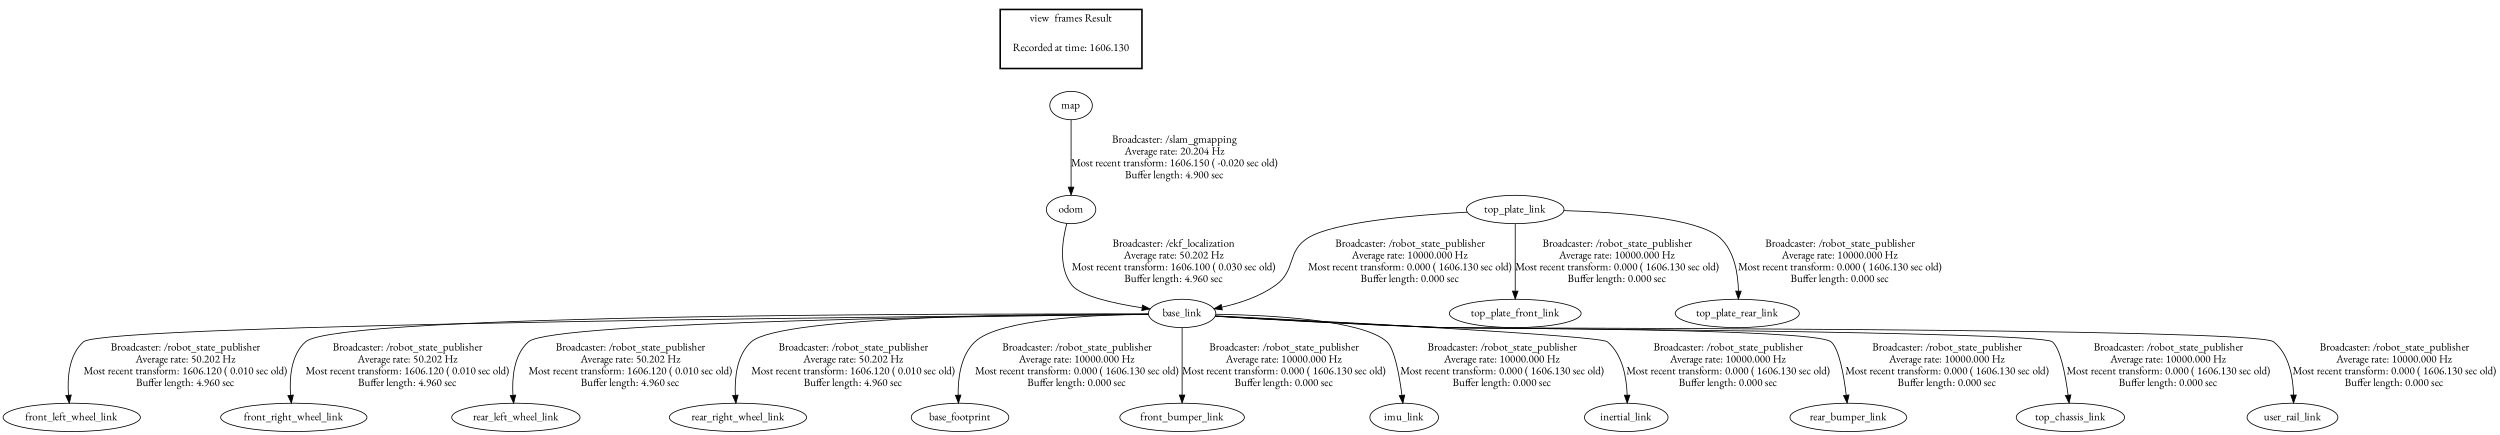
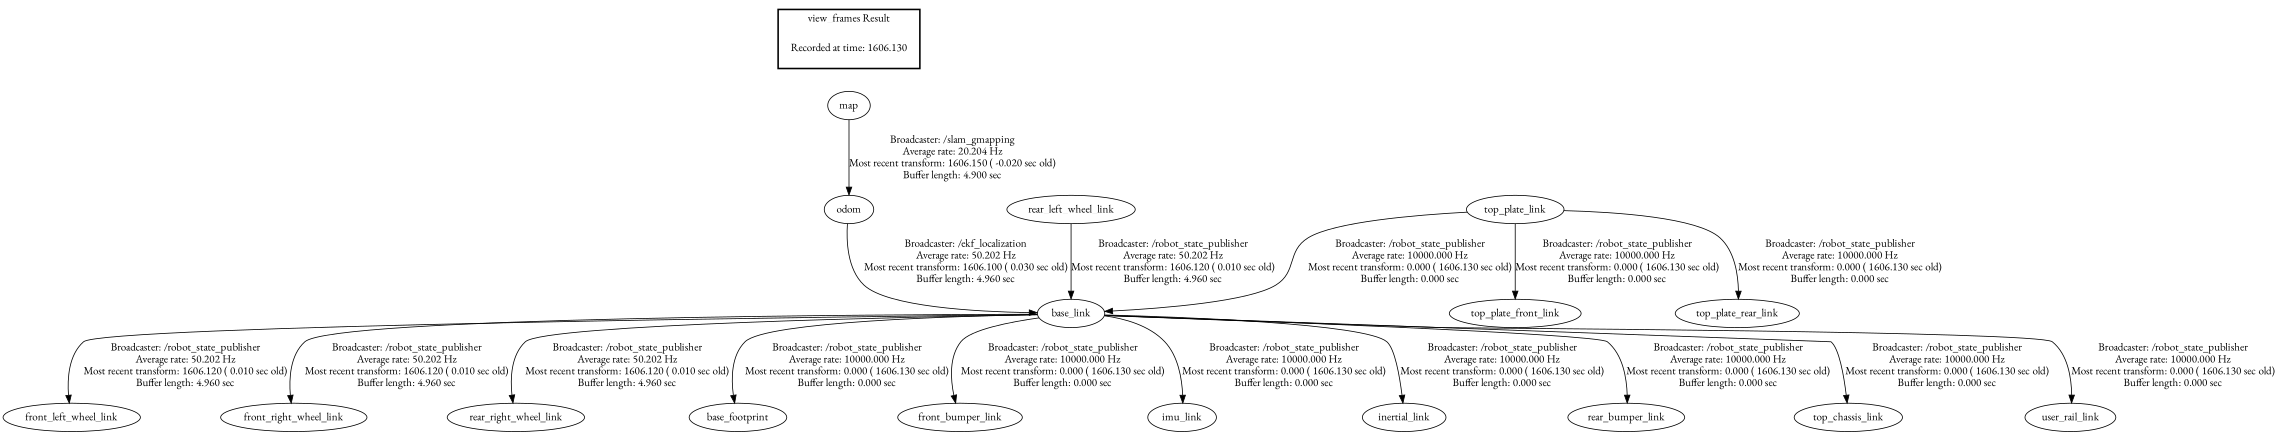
(690, 325) -> (1071, 257)
